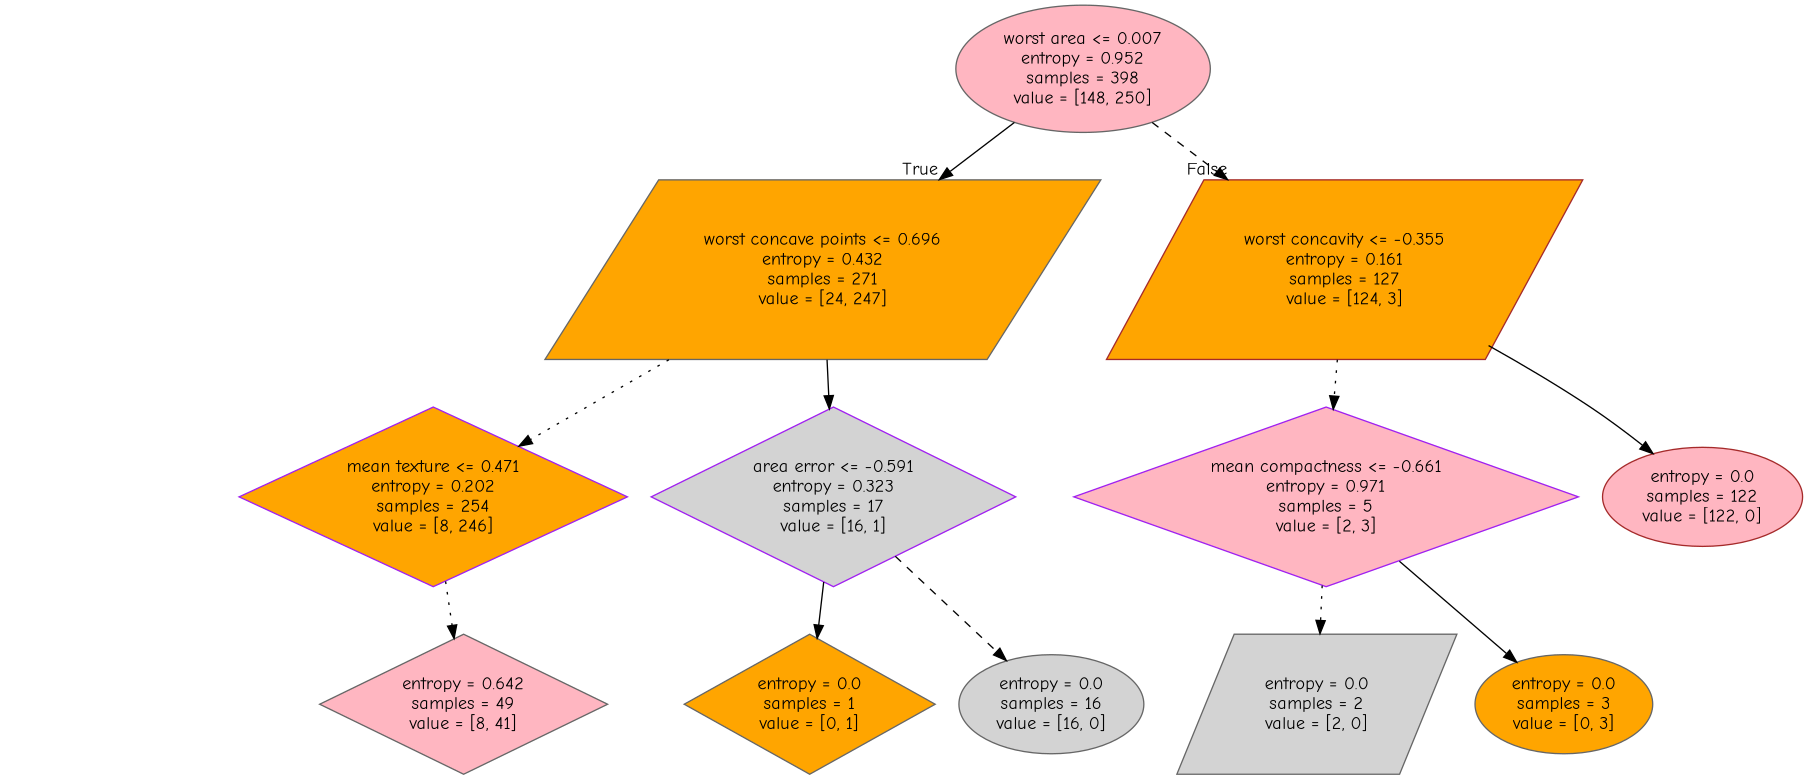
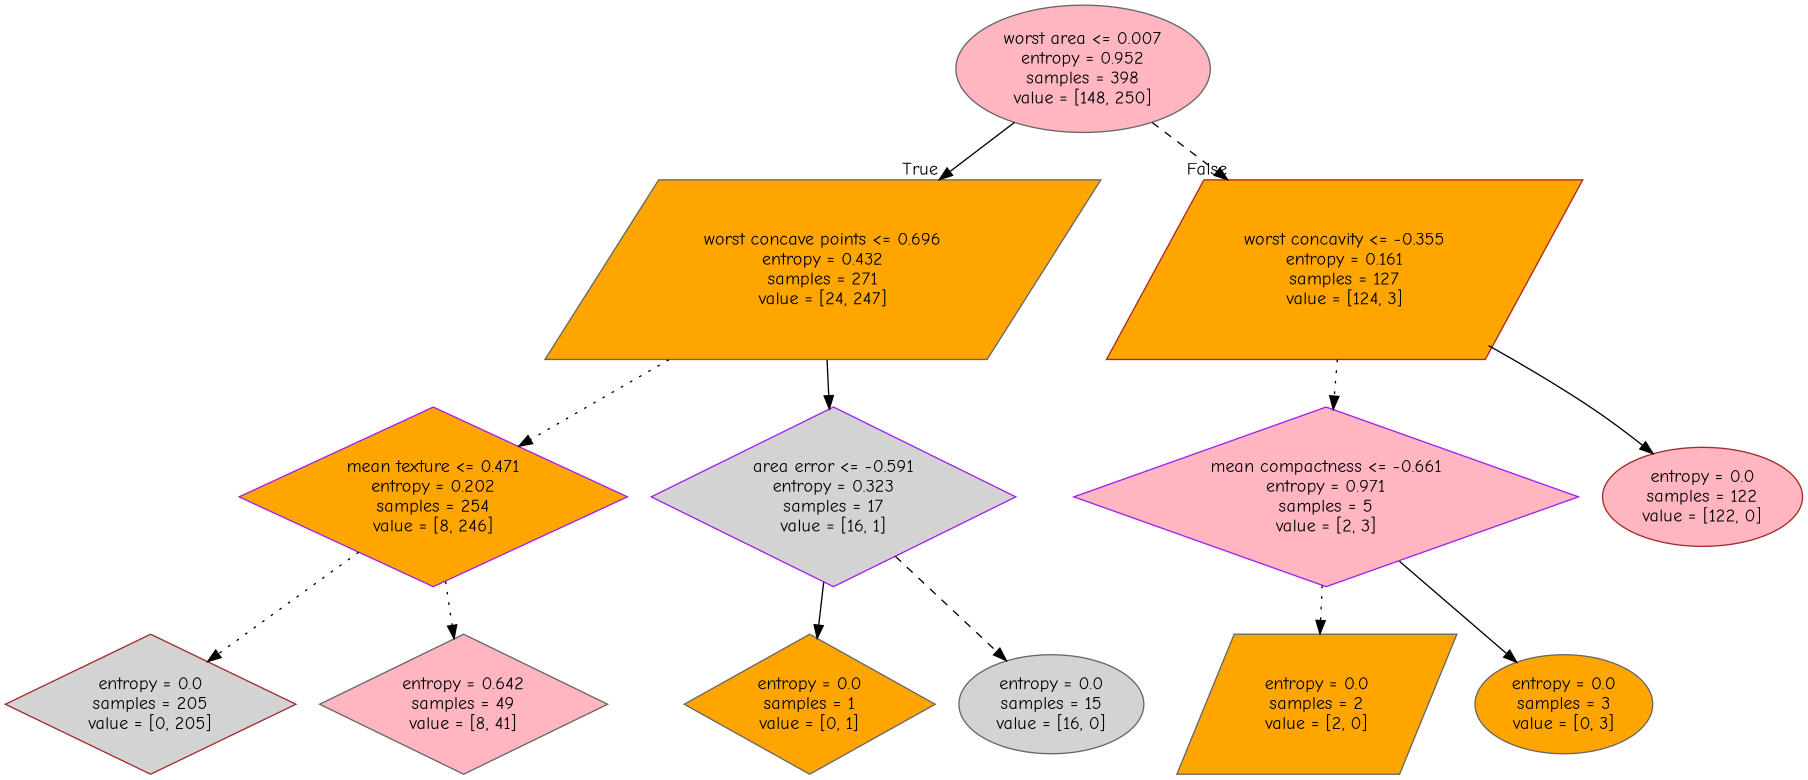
none -> (151, 704)
(1051, 704) -> (1051, 704)
(1317, 704) -> (1317, 704)
